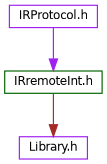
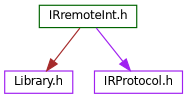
(53, 43) -> (110, 45)
